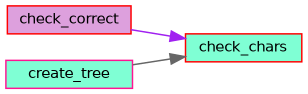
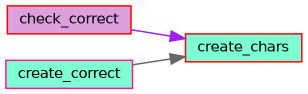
(244, 48) -> (244, 48)
(69, 74) -> (69, 74)
